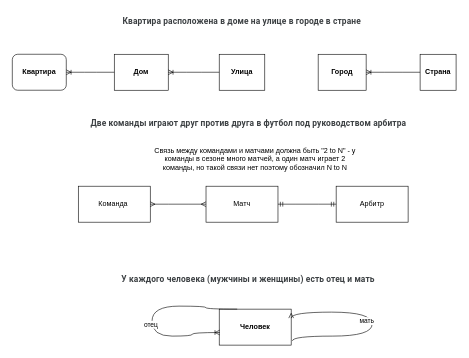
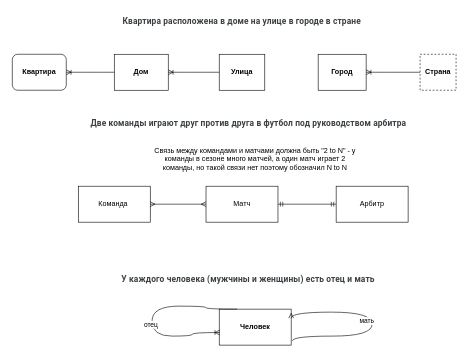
(438, 72) -> (438, 72)
